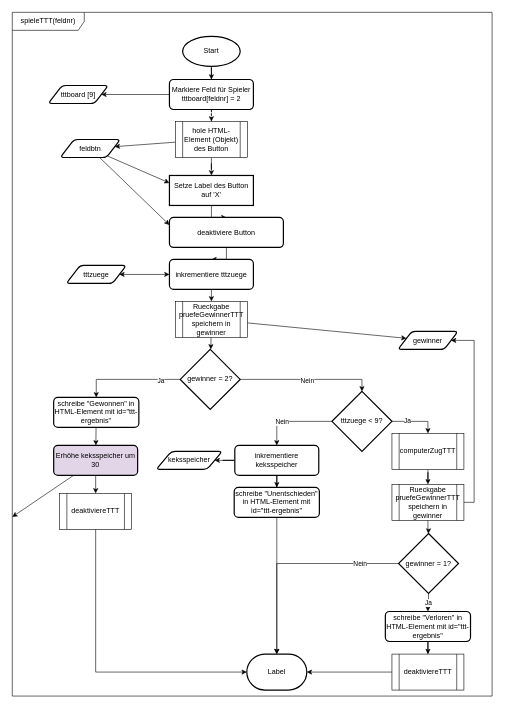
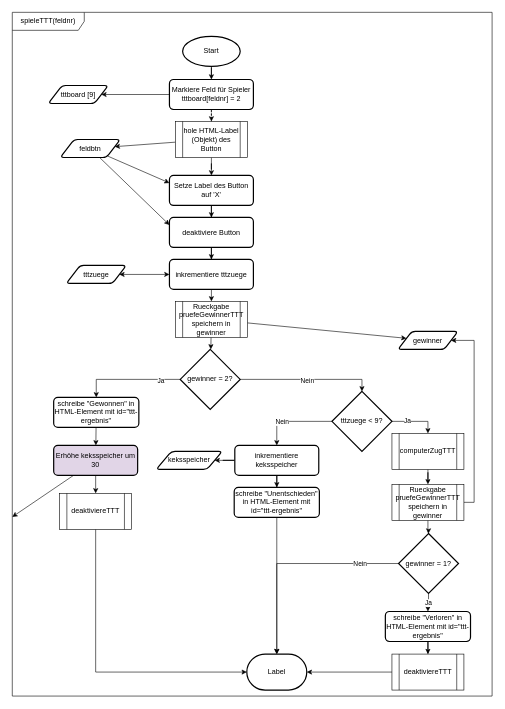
(212, 140) -> (212, 140)
(212, 191) -> (212, 191)
(227, 233) -> (212, 233)
